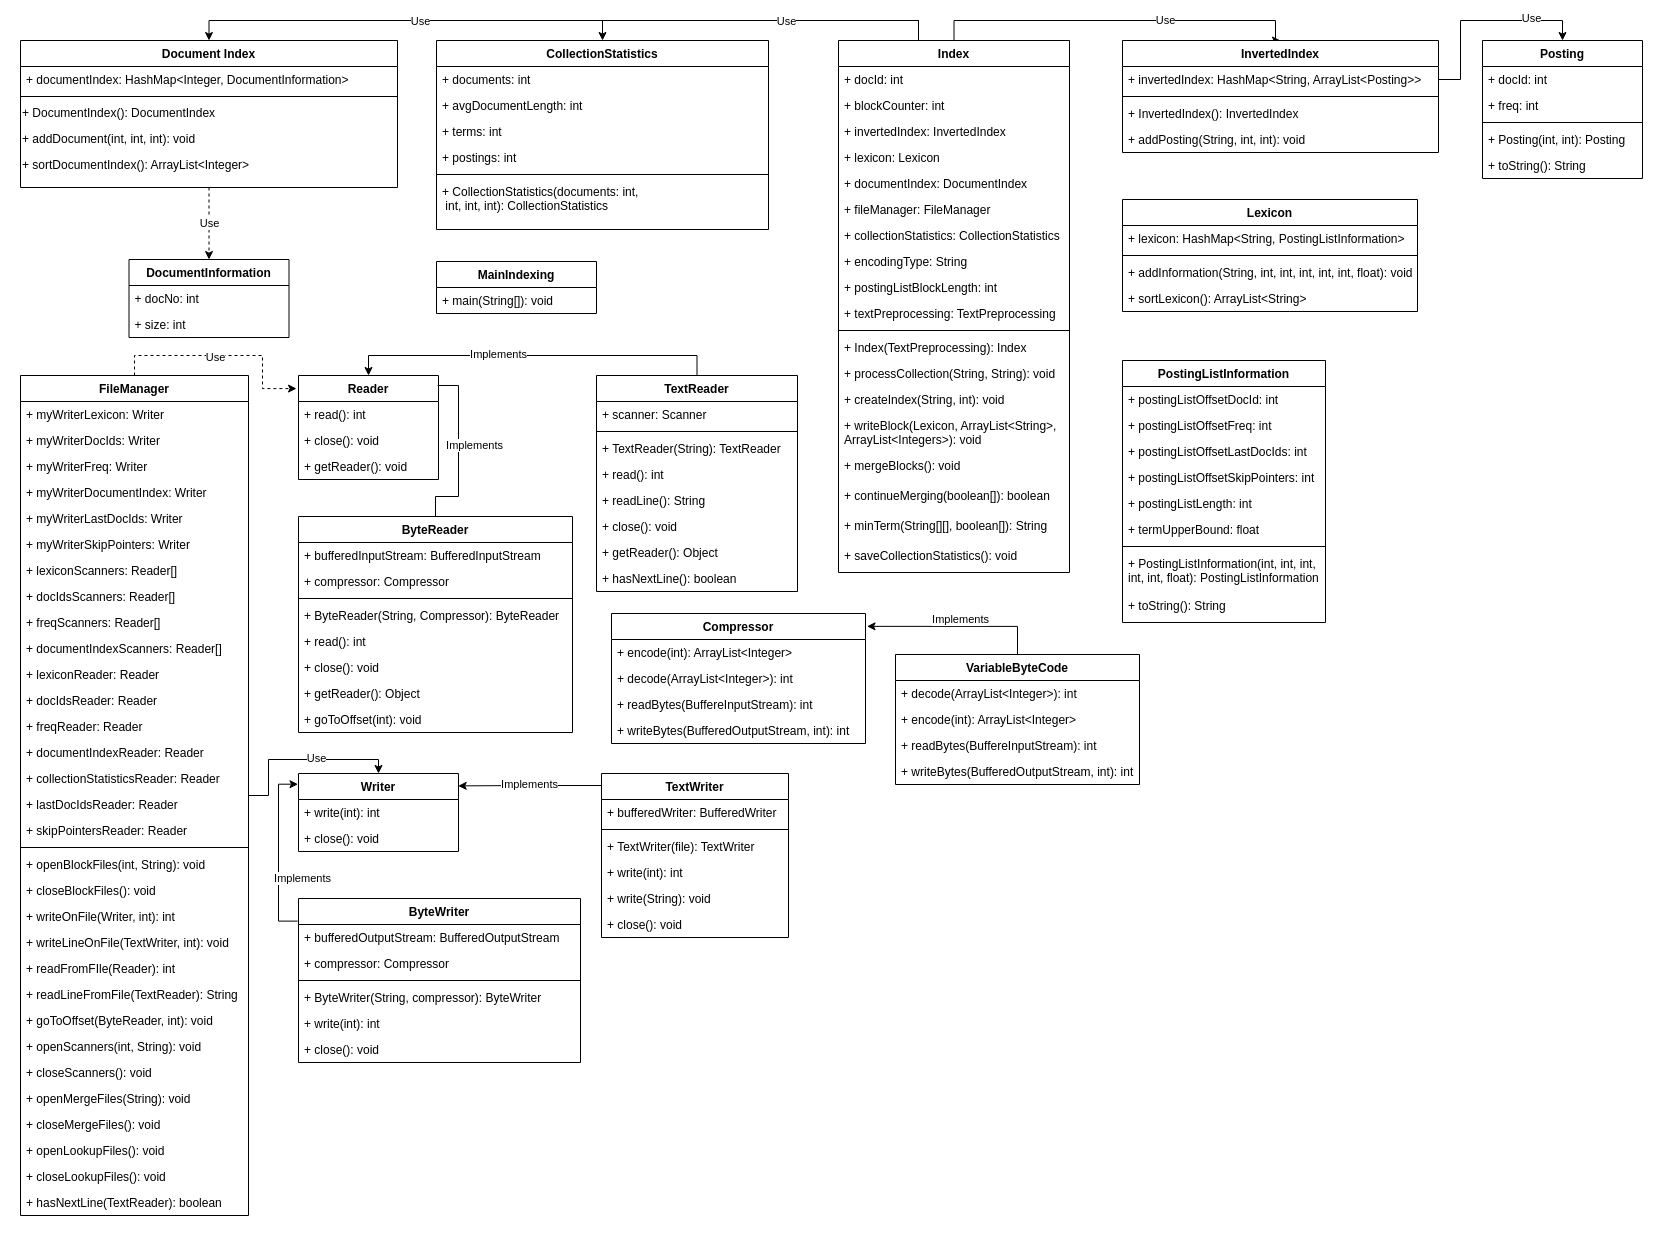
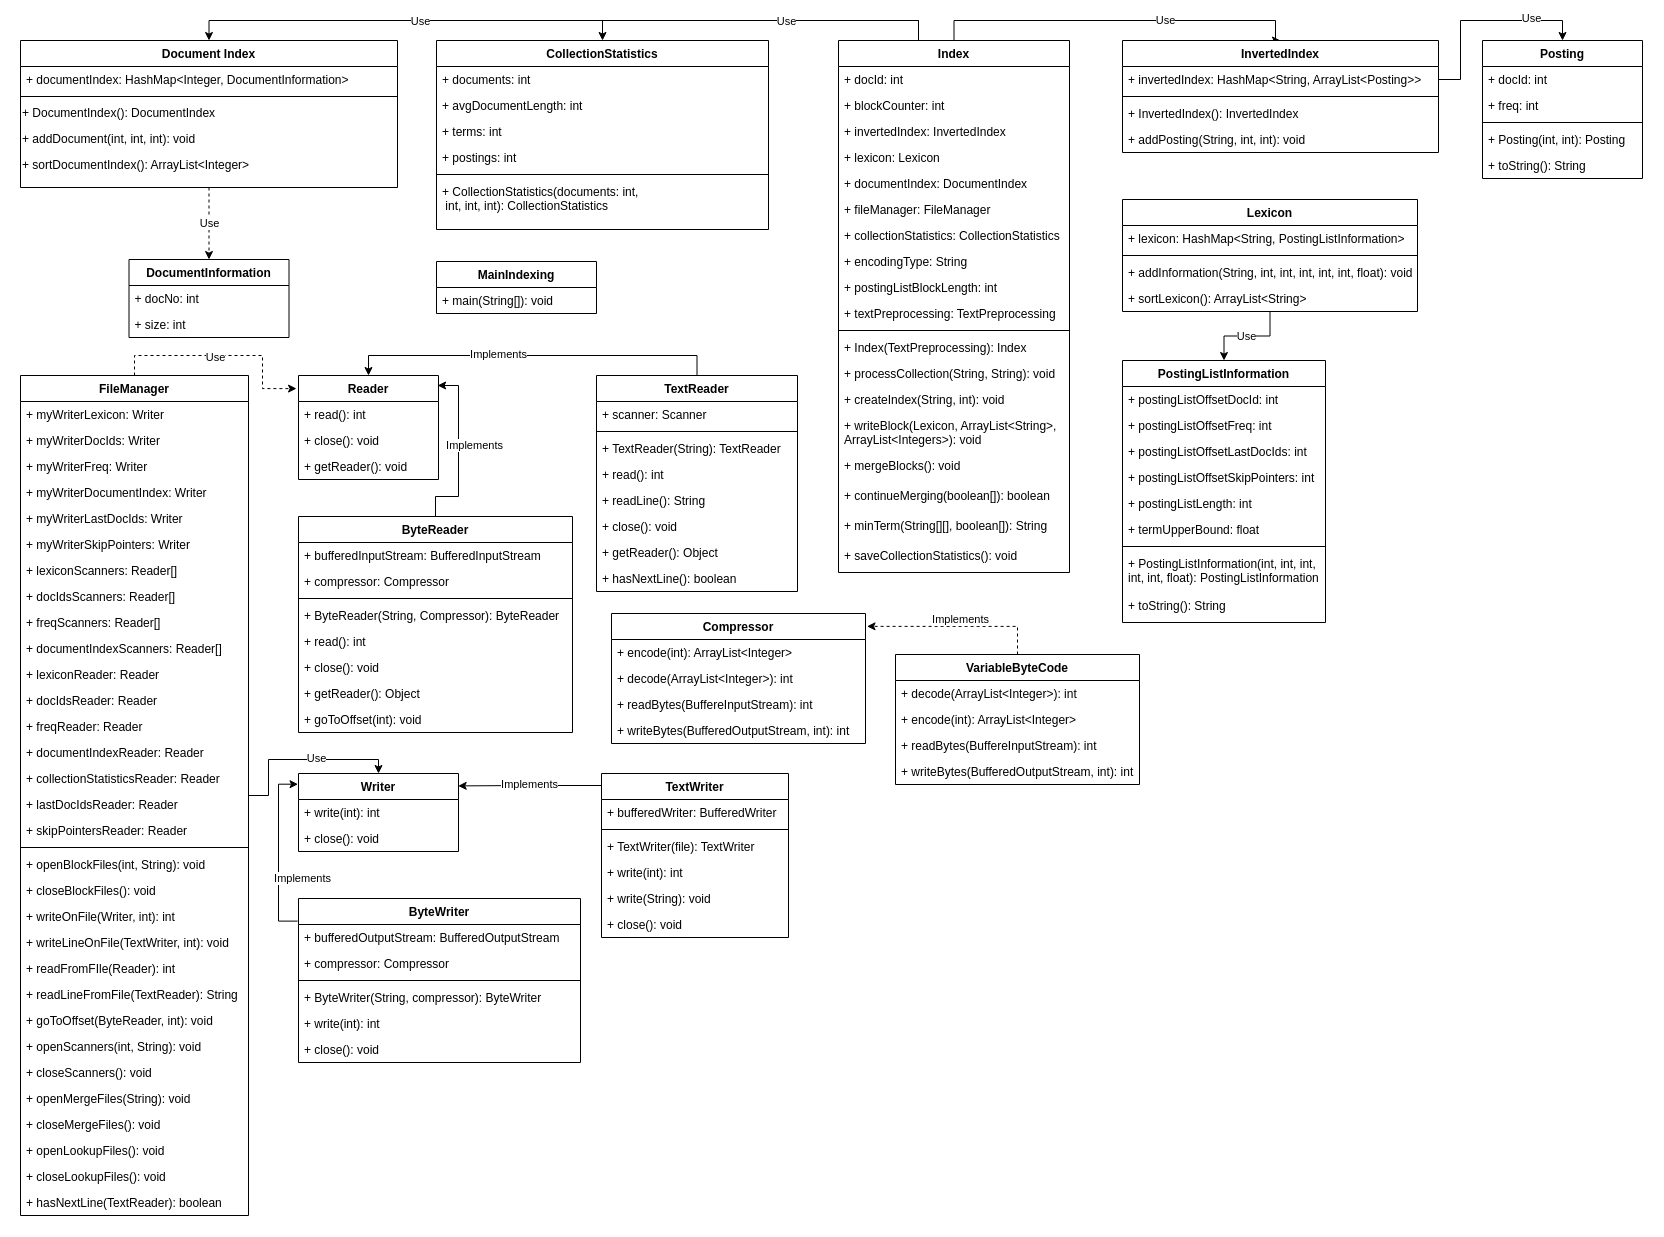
none -> (1250, 336)
(444, 385) -> (446, 385)
(959, 626) -> (959, 626)
